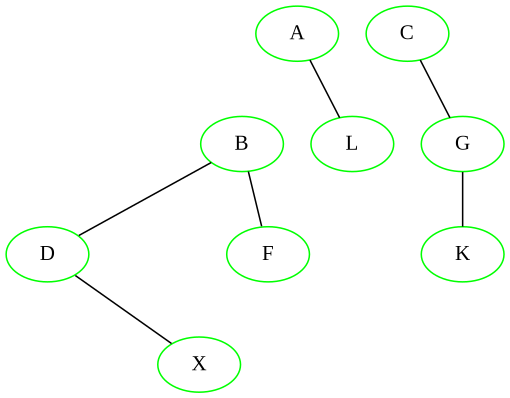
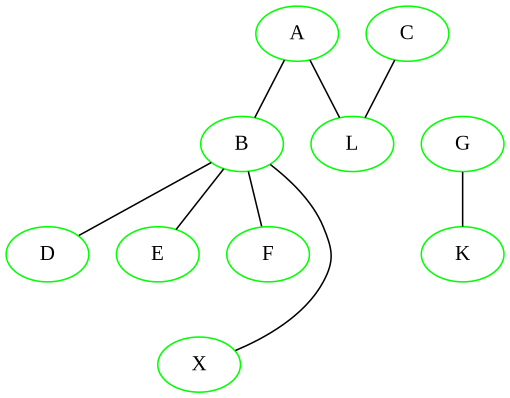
none -> (270, 89)
(435, 89) -> (380, 89)
none -> (158, 254)
(123, 310) -> (329, 270)
